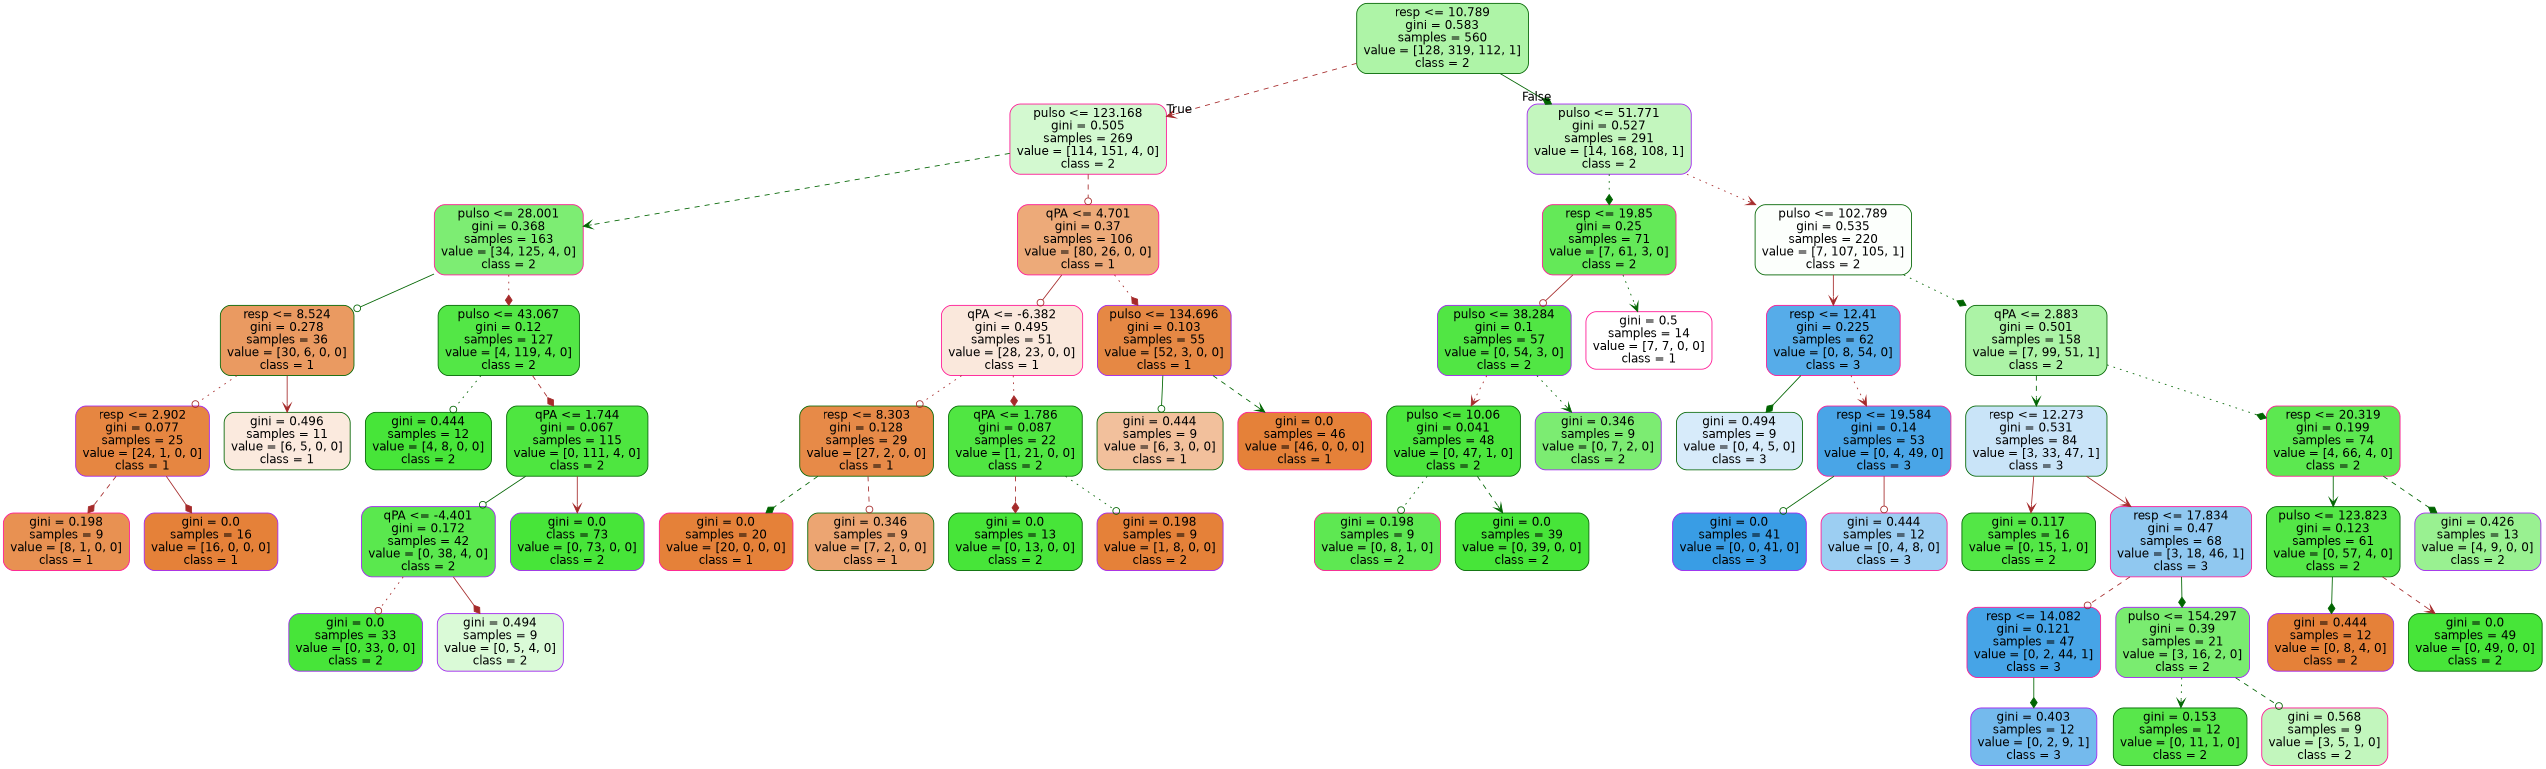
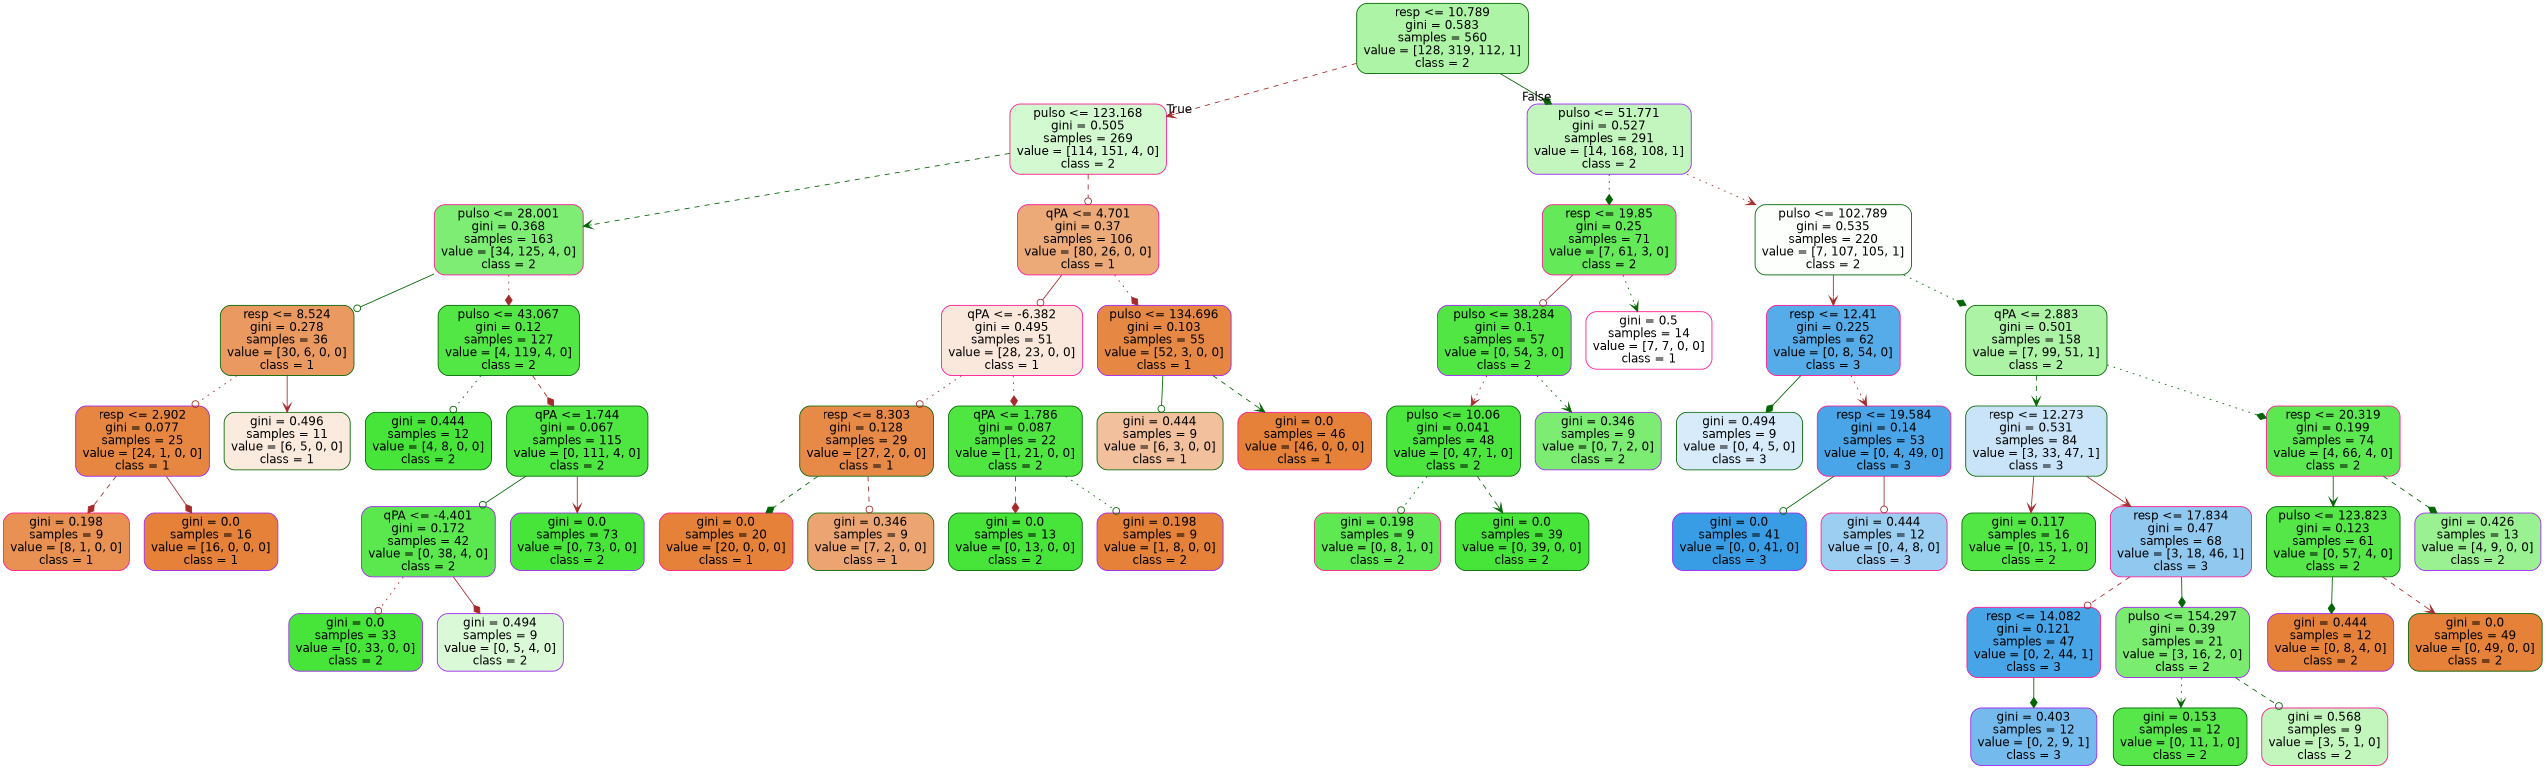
(577, 542) -> (577, 542)
(2475, 642) -> (2475, 642)
